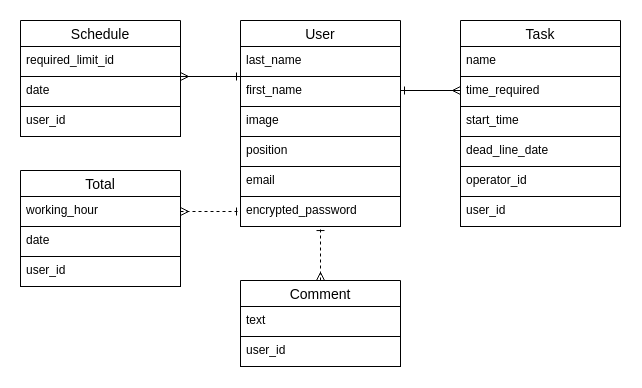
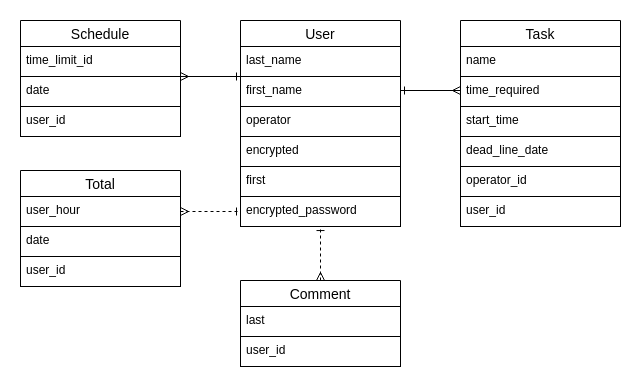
(75, 60) -> (62, 60)
(261, 120) -> (273, 120)
(270, 150) -> (276, 150)
(260, 180) -> (261, 180)
(65, 210) -> (56, 210)
(259, 320) -> (258, 320)
